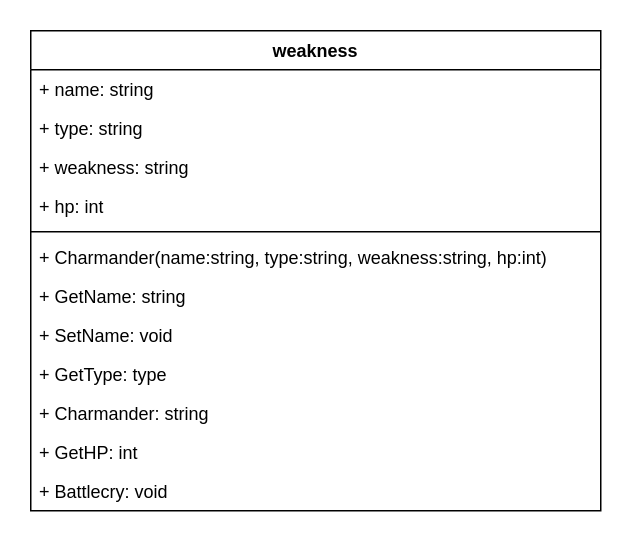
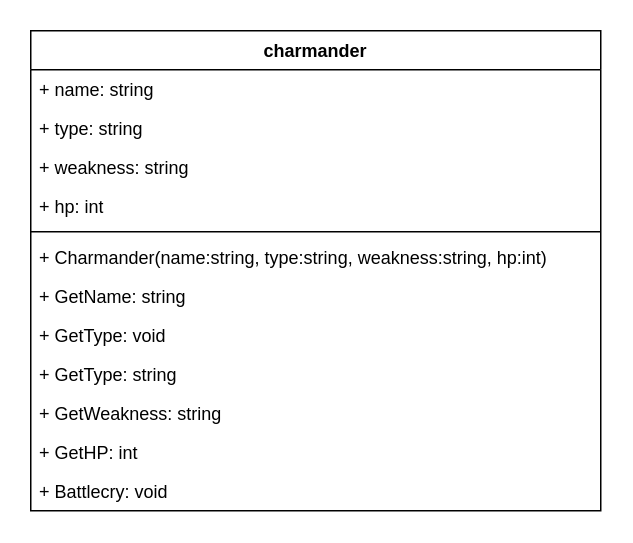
(316, 52) -> (316, 52)
(106, 337) -> (106, 337)
(108, 376) -> (116, 376)
(131, 415) -> (136, 415)
